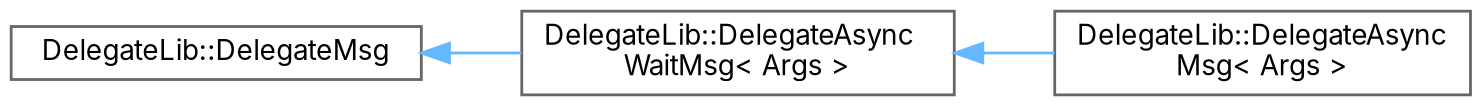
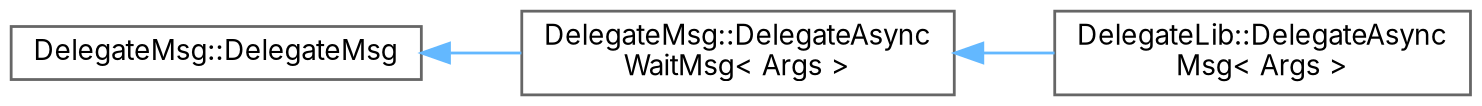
(216, 53) -> (216, 53)
(738, 53) -> (738, 53)
